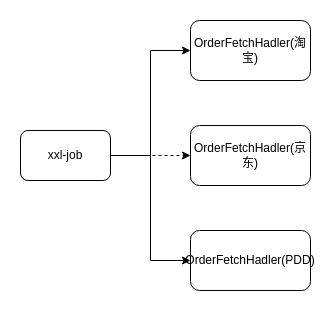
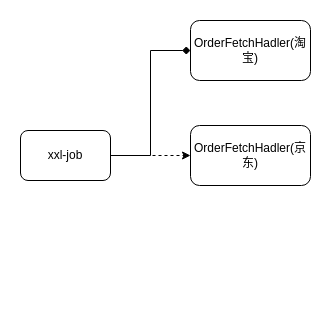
(182, 51) -> (182, 51)
(151, 226) -> none
(251, 261) -> none
